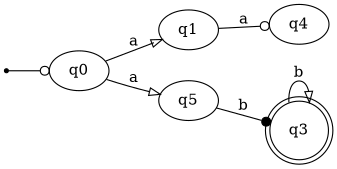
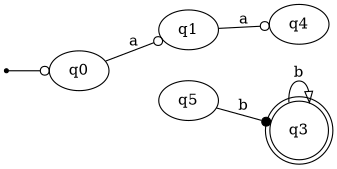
(130, 52) -> (130, 52)
(128, 86) -> none
